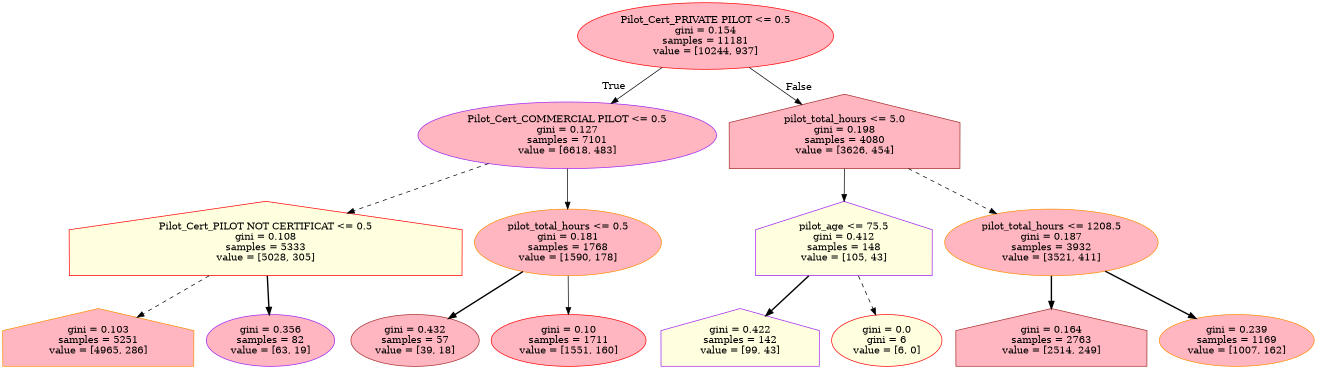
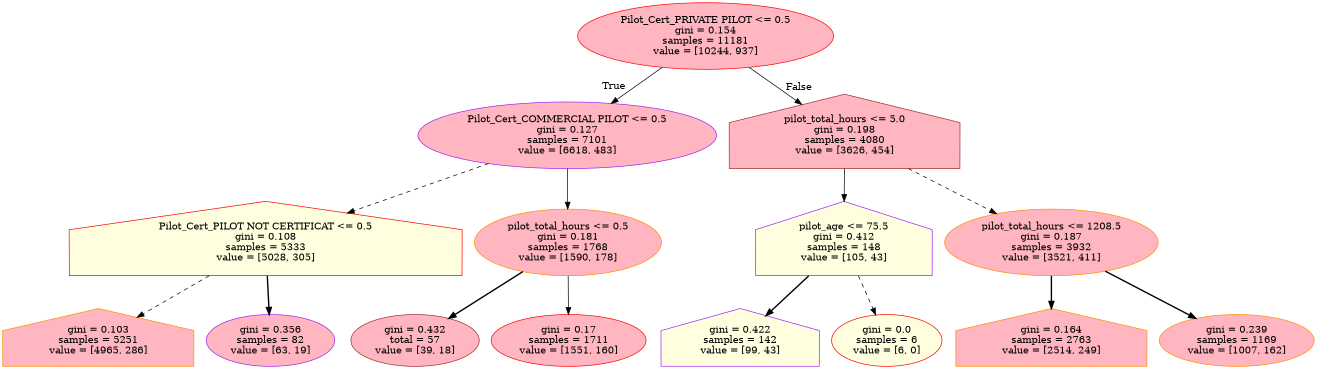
(415, 340) -> (415, 340)
(569, 340) -> (569, 340)
(887, 340) -> (887, 340)
(1051, 340) -> (1051, 340)
